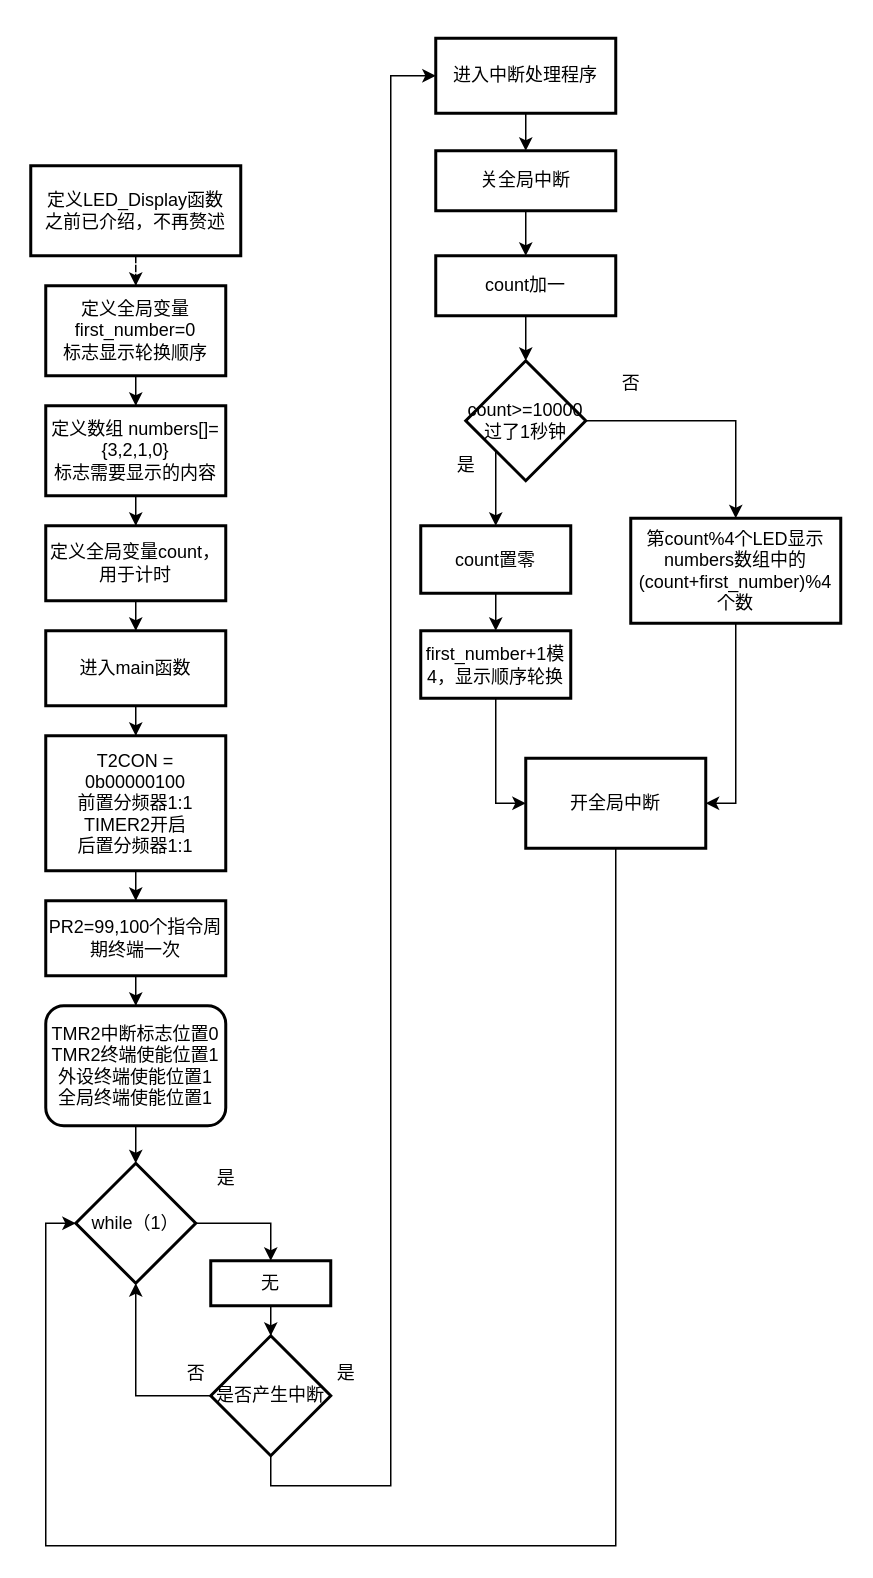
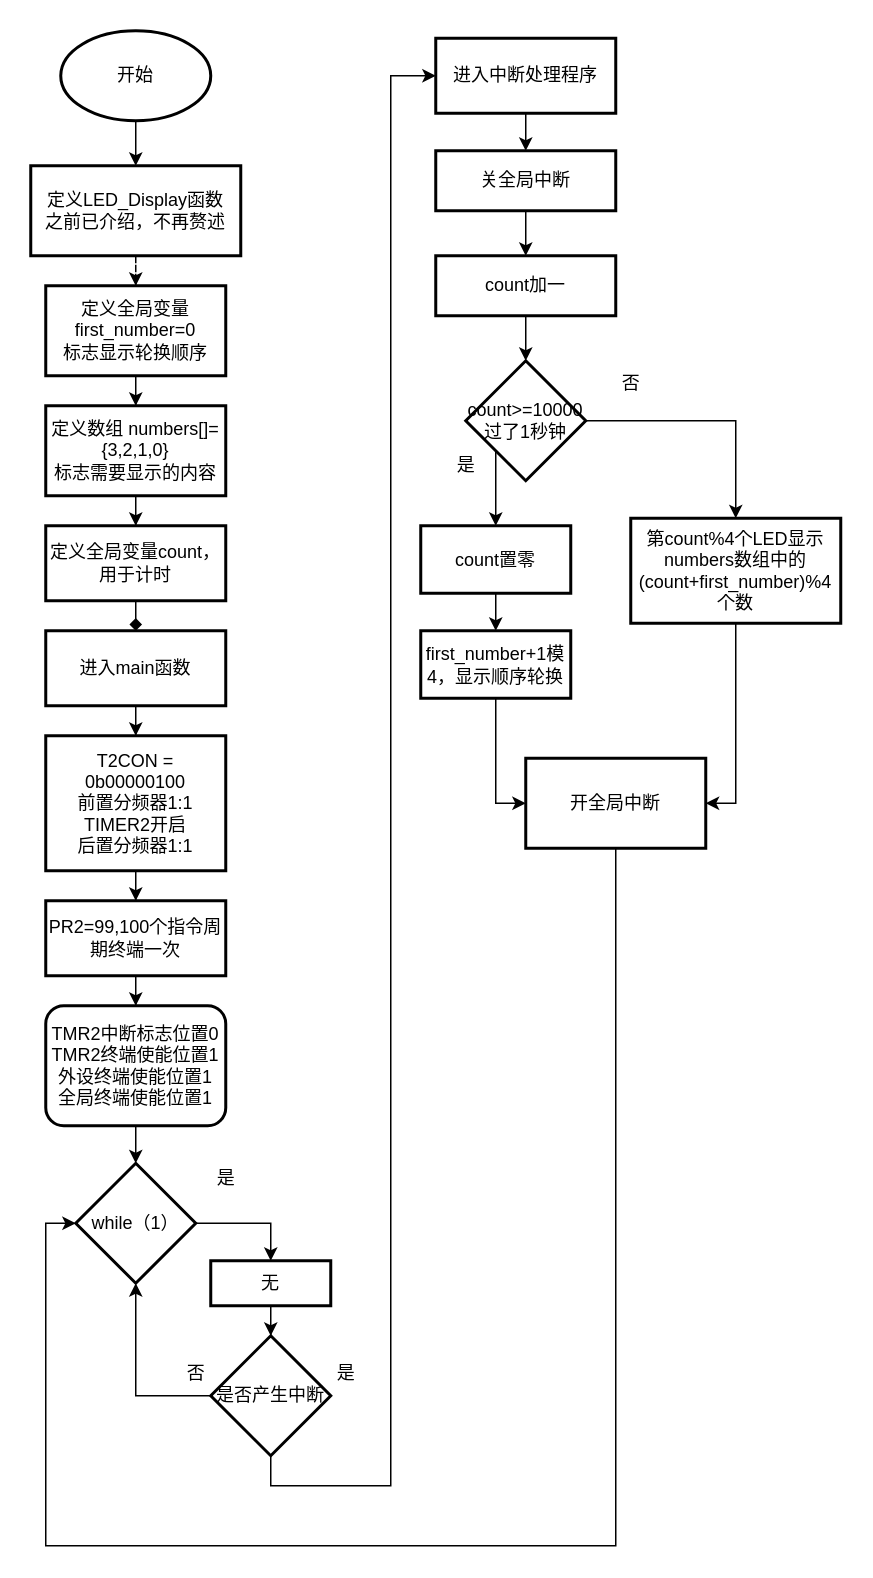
none -> (136, 76)
none -> (136, 149)
(136, 619) -> (136, 618)
